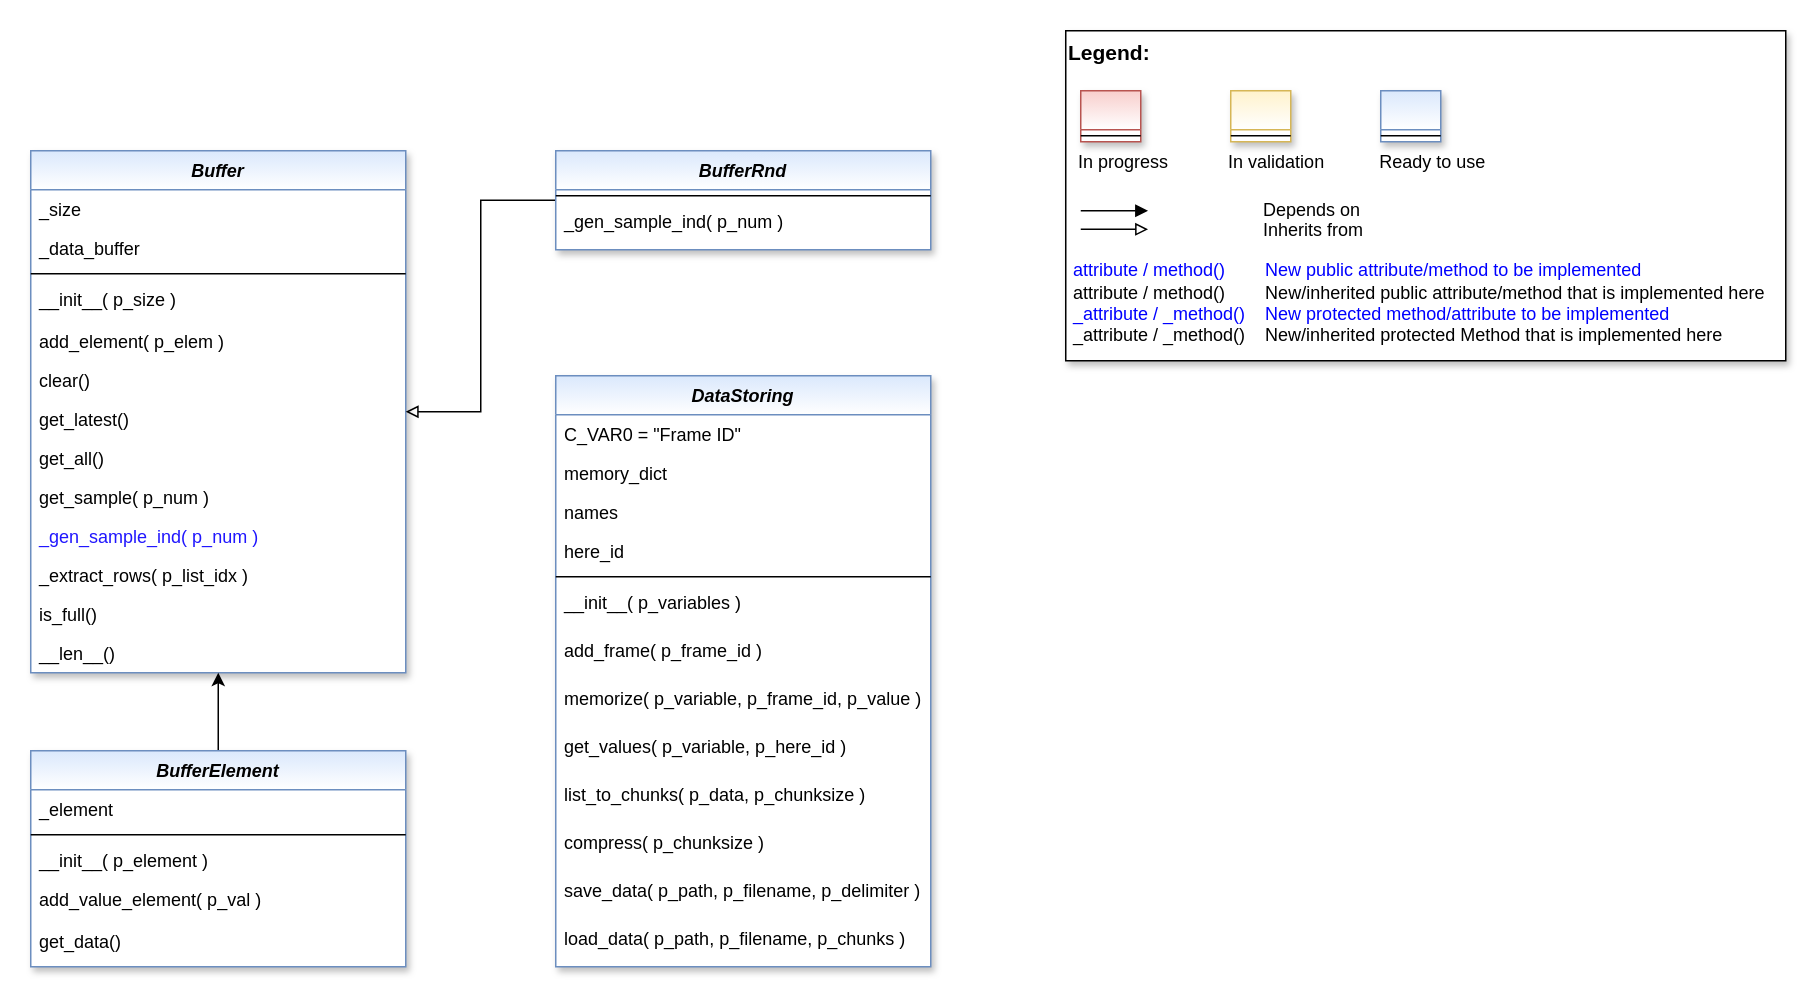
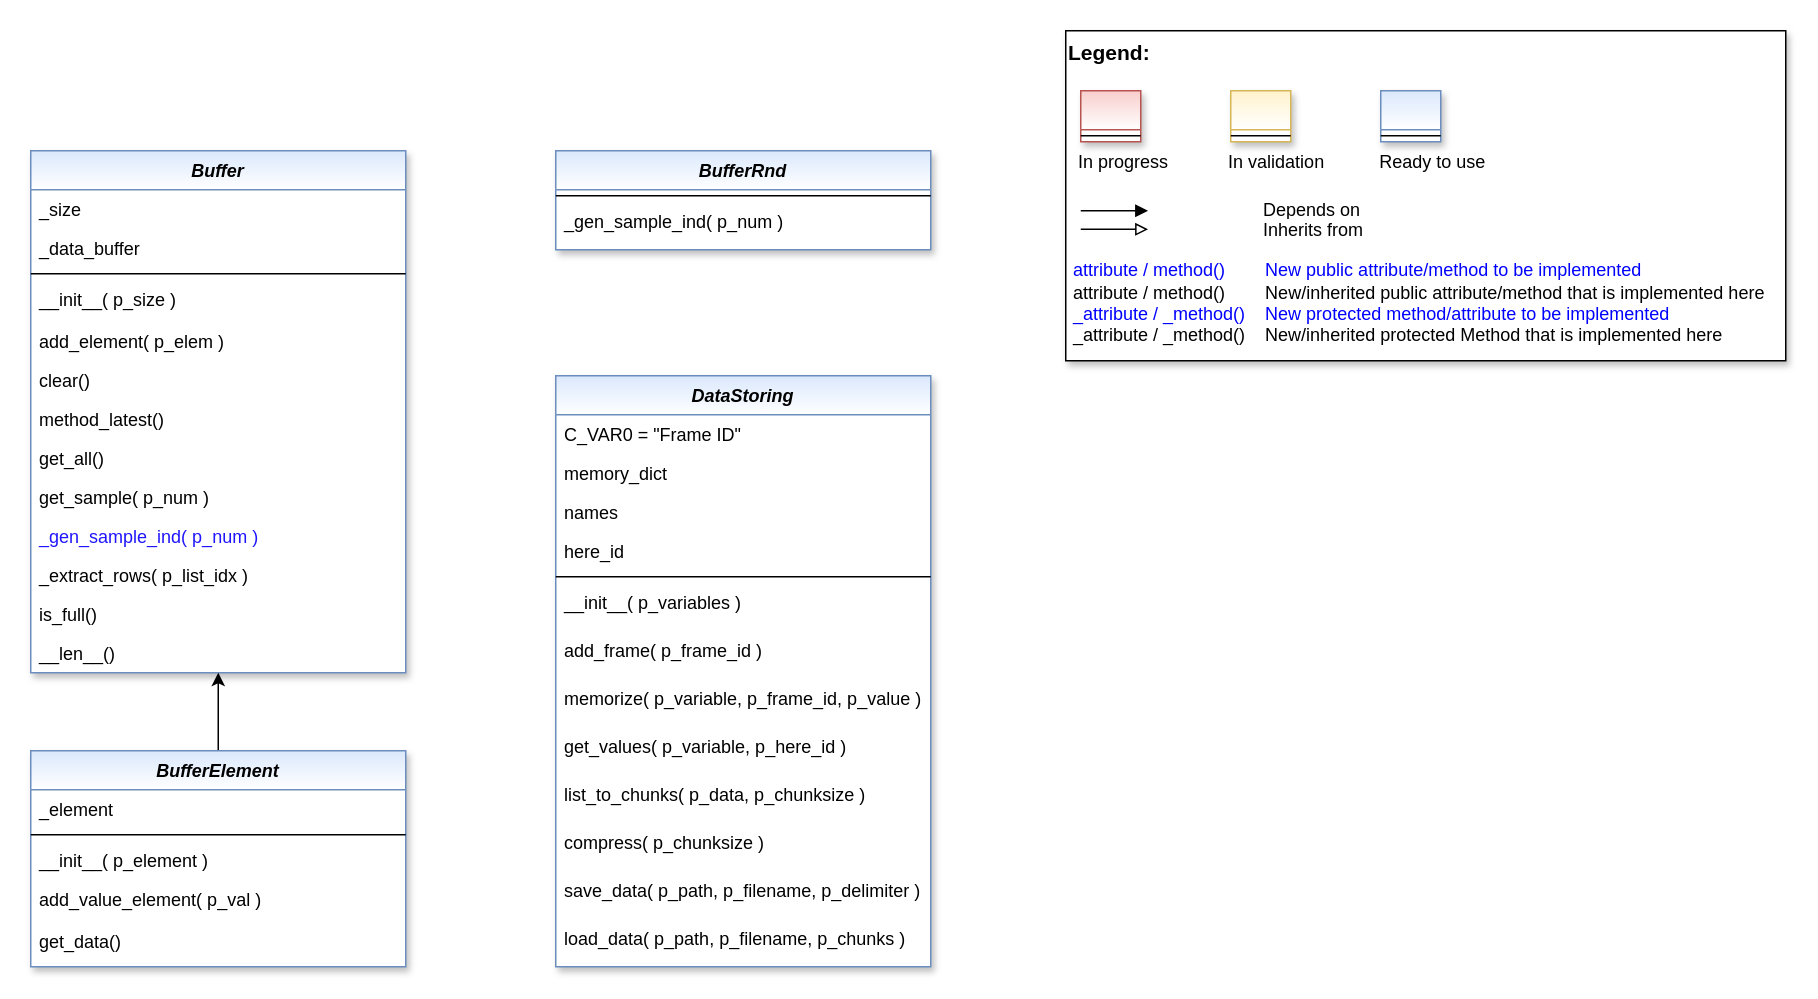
(481, 299) -> none
(97, 420) -> (112, 420)
